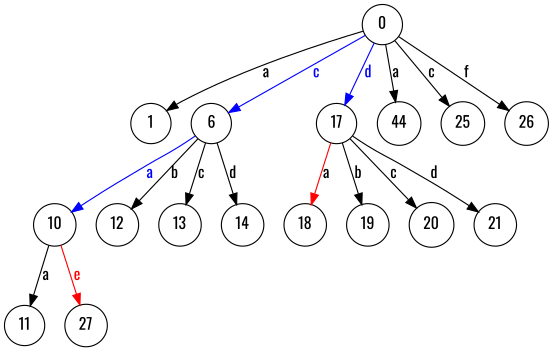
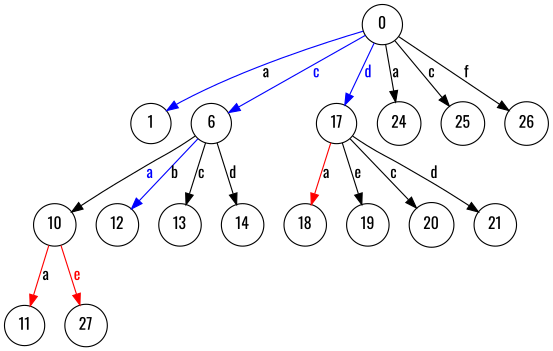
(268, 63) -> (268, 63)
(399, 124) -> (399, 124)
(169, 170) -> (169, 170)
(138, 171) -> (138, 171)
(358, 174) -> (358, 174)
(41, 270) -> (41, 270)
